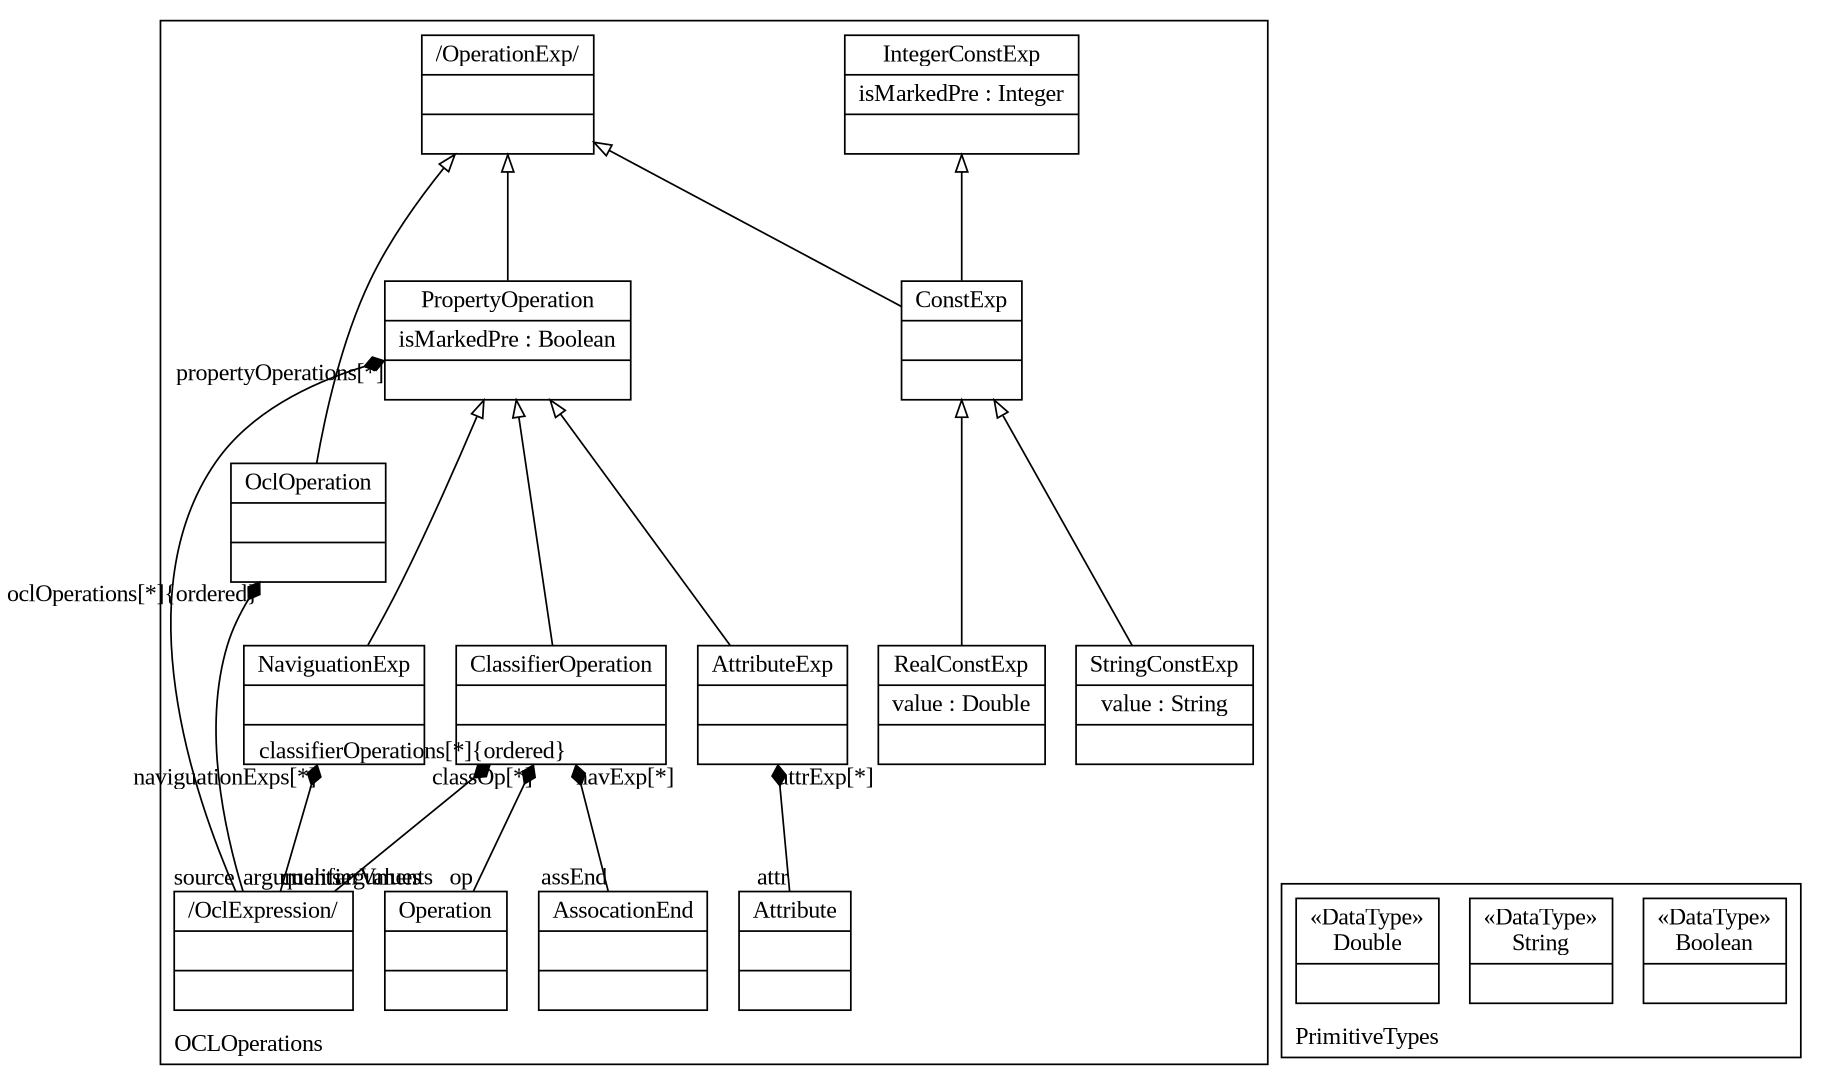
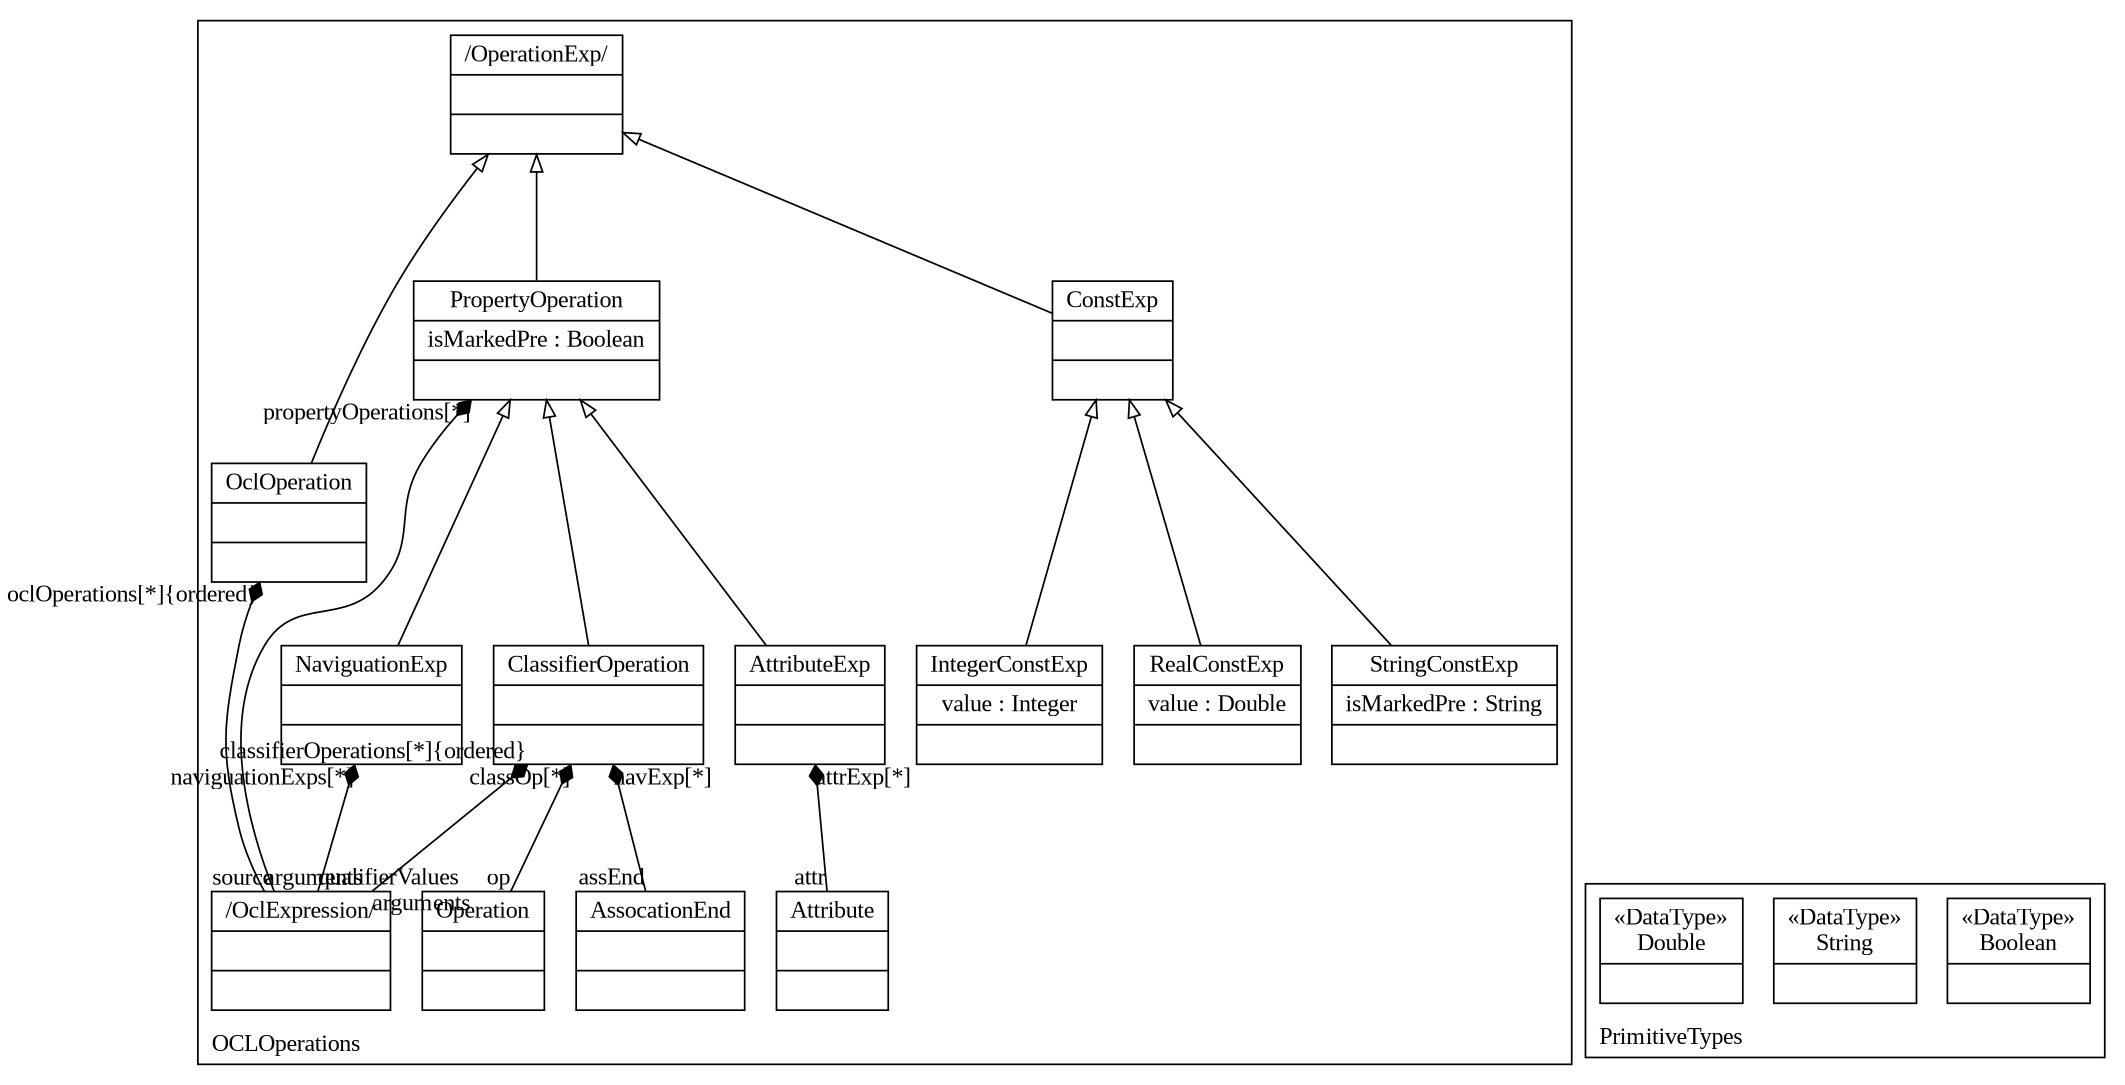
(962, 94) -> (1009, 704)
(962, 226) -> (1059, 531)
(1165, 704) -> (1444, 704)
